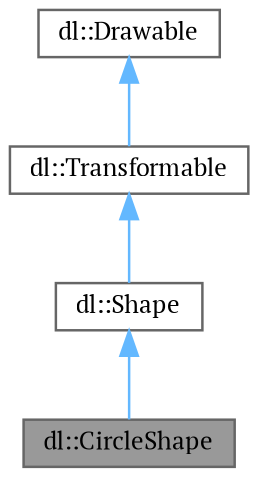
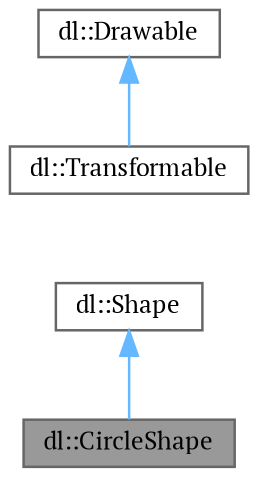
(129, 251) -> none
